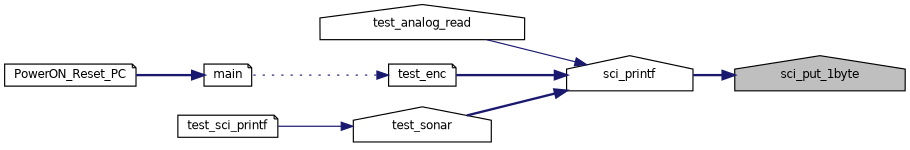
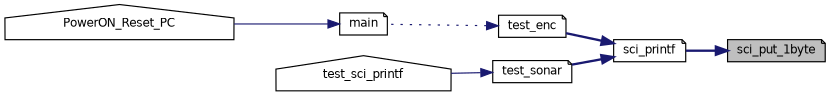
(422, 24) -> none
(70, 75) -> (119, 24)
(164, 75) -> (281, 24)
(630, 75) -> (650, 51)
(820, 75) -> (776, 51)
(228, 126) -> (364, 75)
(422, 126) -> (532, 72)
